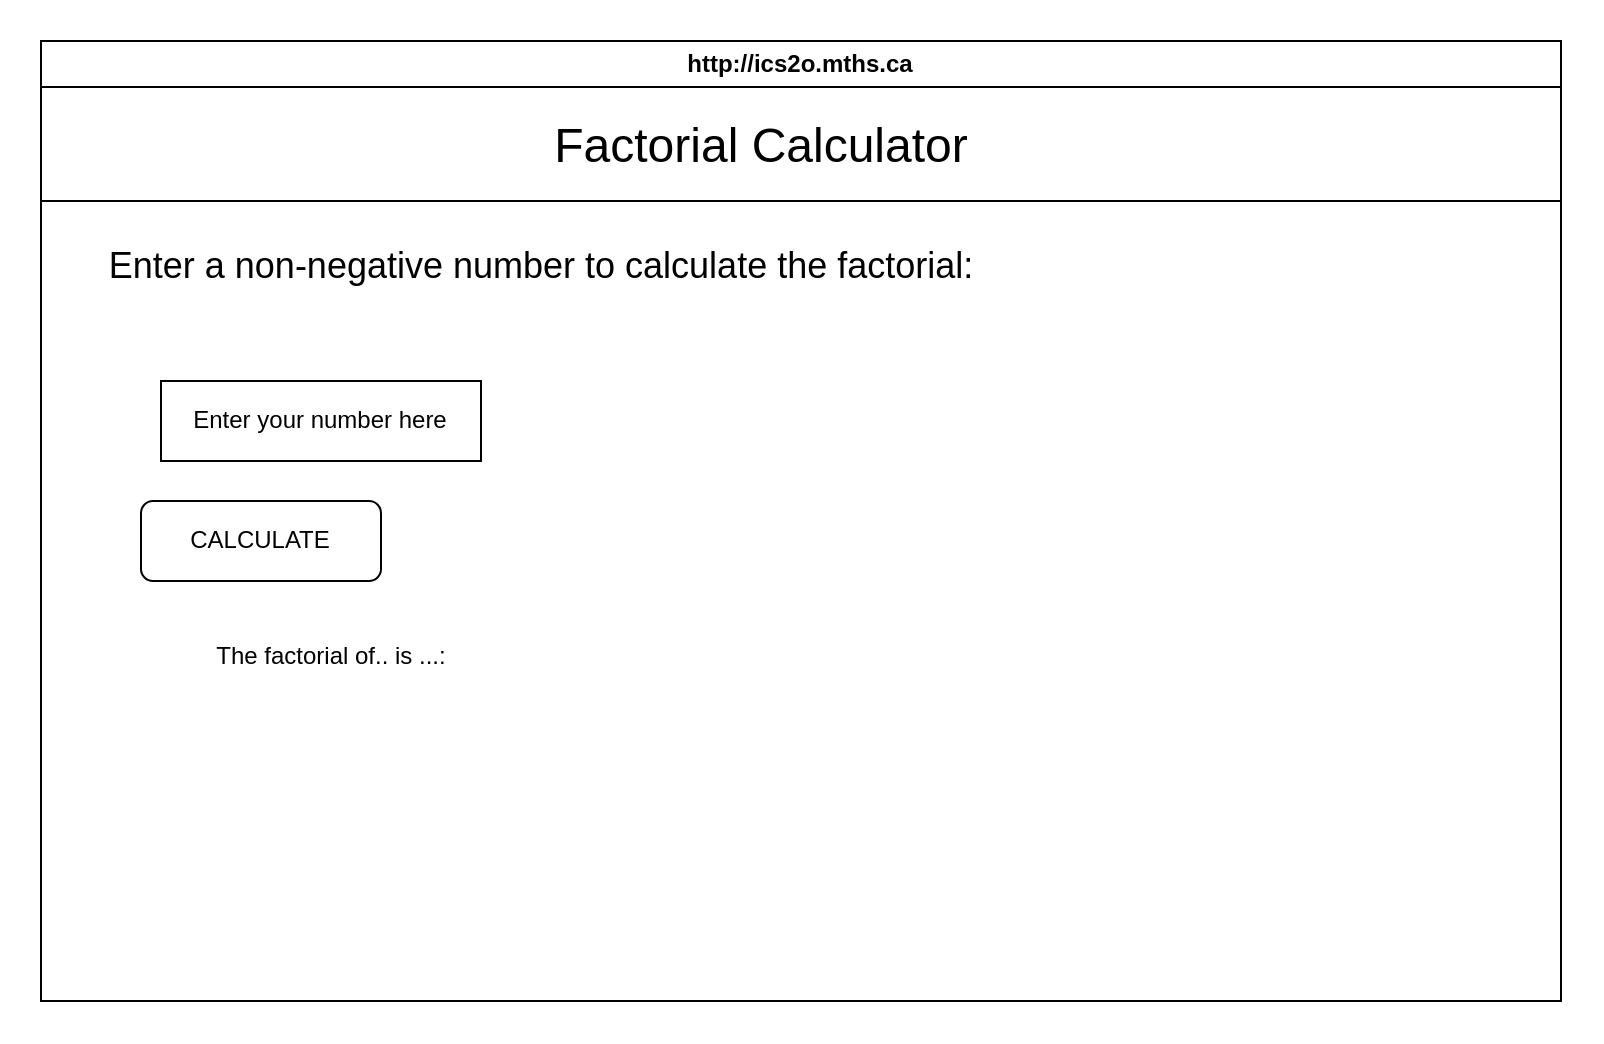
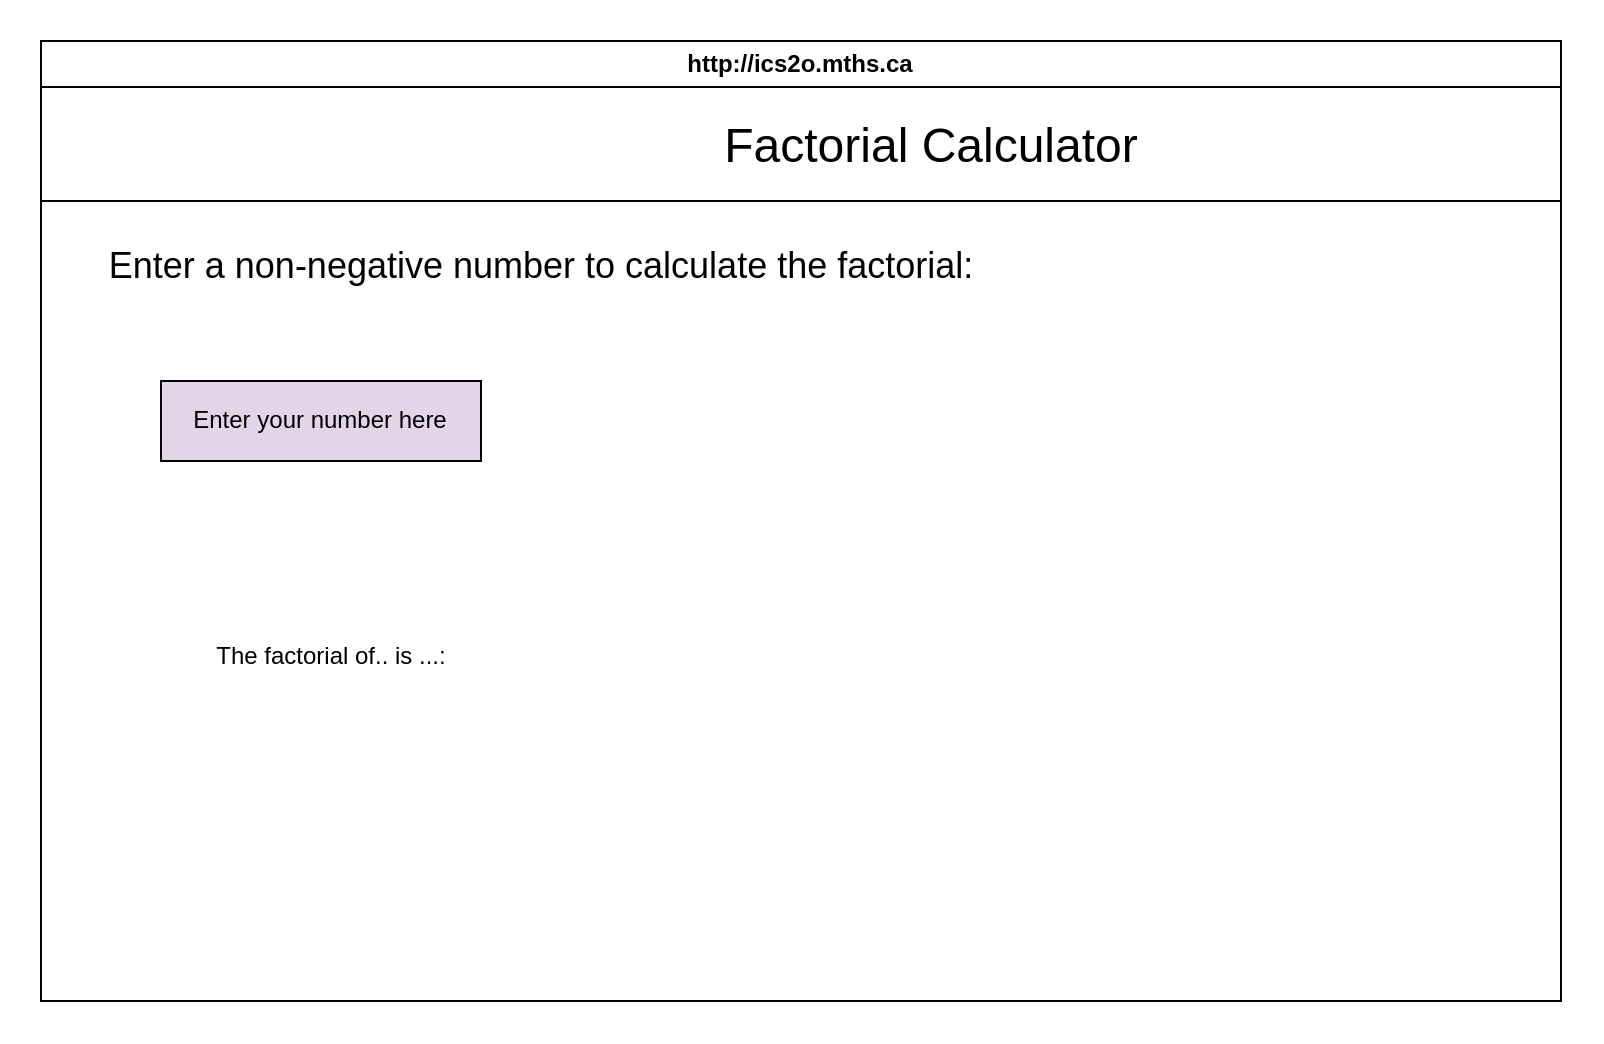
(761, 147) -> (931, 147)
(321, 421) -> (321, 421)
(261, 541) -> none
